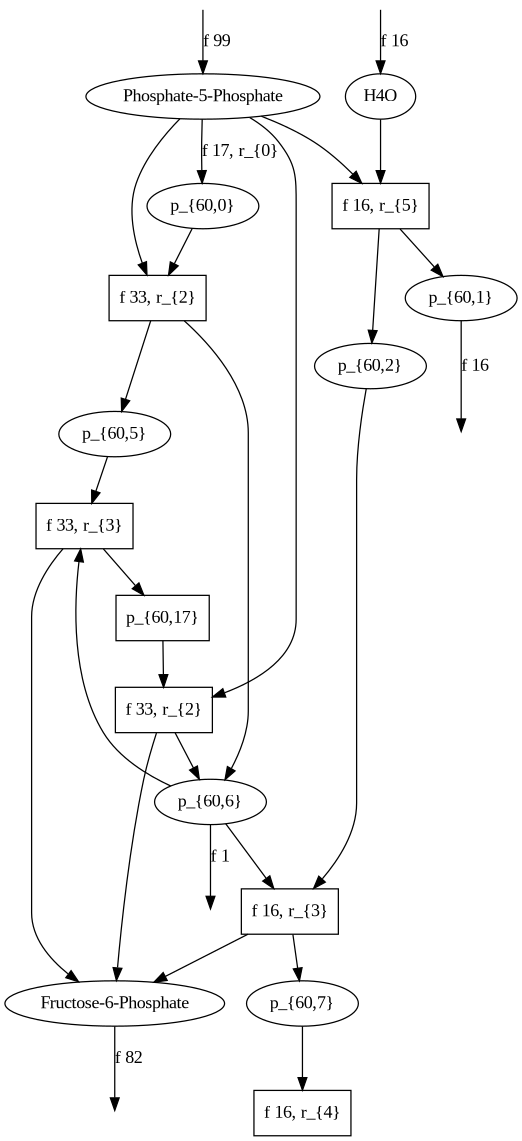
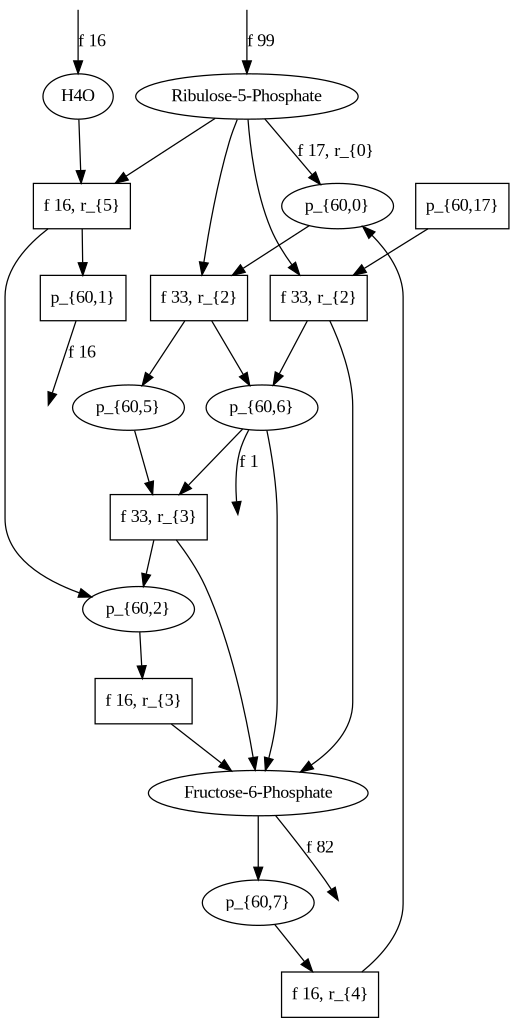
(203, 96) -> (247, 96)
(461, 298) -> (83, 298)
(119, 567) -> (150, 557)
none -> (403, 606)
(246, 851) -> (277, 594)
(295, 951) -> (258, 842)
